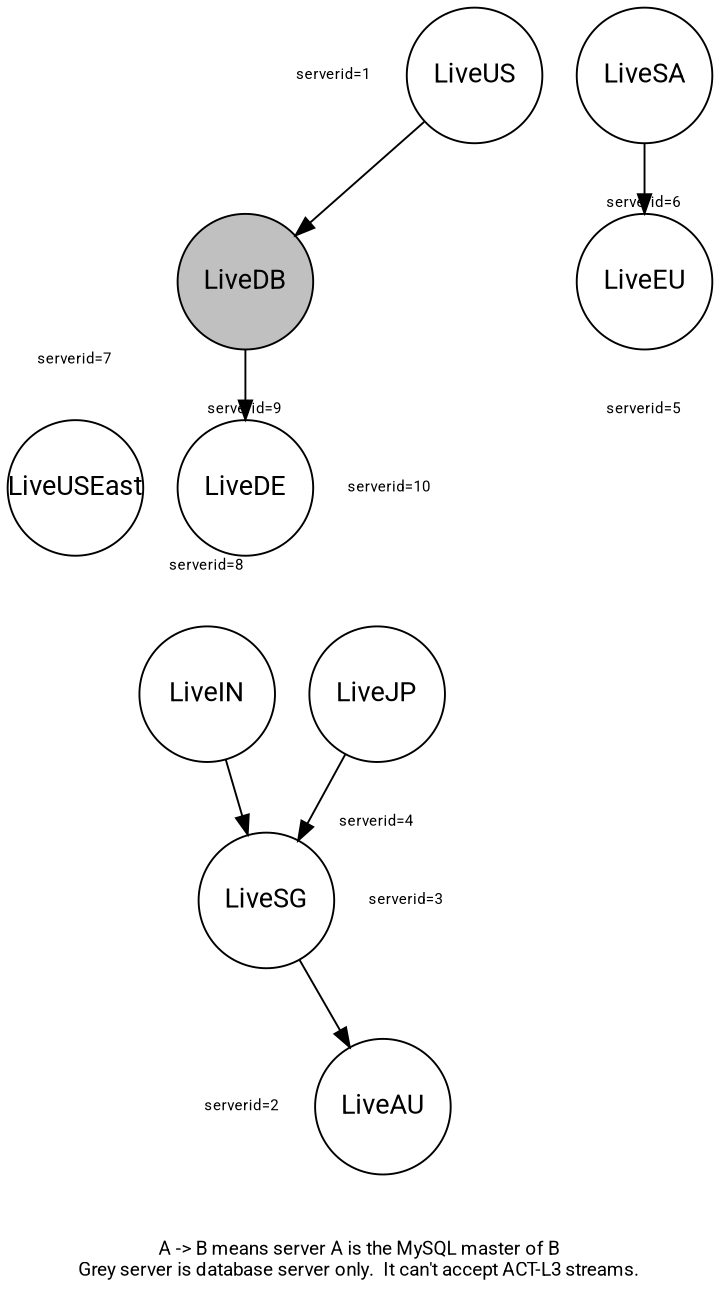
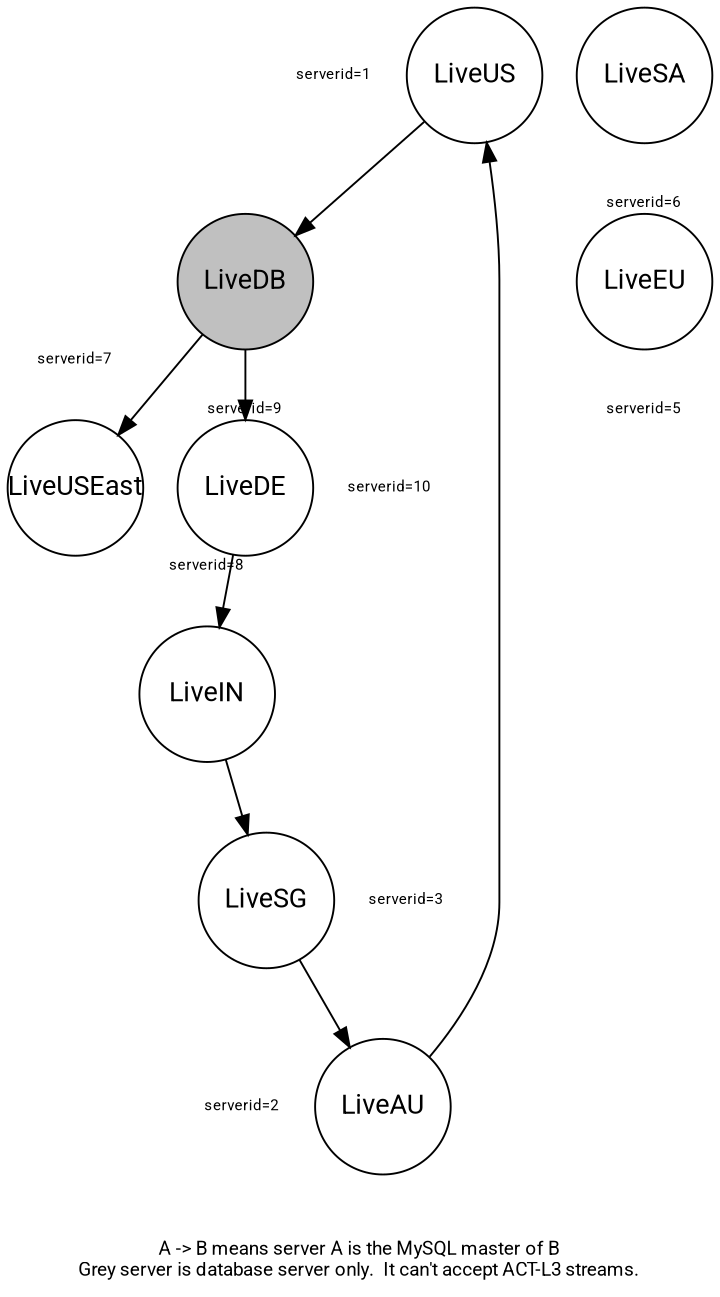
(645, 169) -> none
none -> (167, 377)
none -> (229, 578)
none -> (499, 618)
(377, 694) -> none
